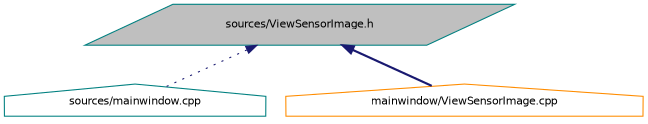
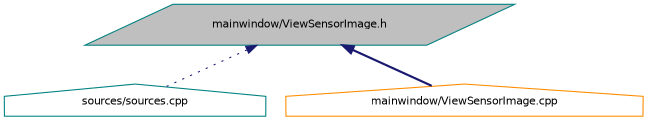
(300, 25) -> (300, 25)
(135, 102) -> (135, 102)
